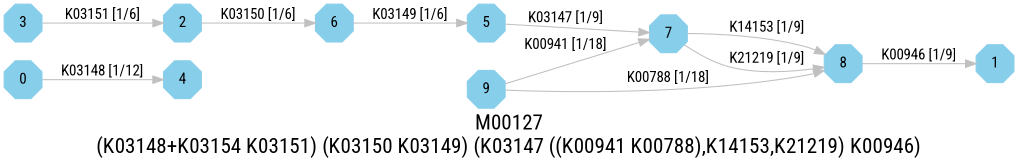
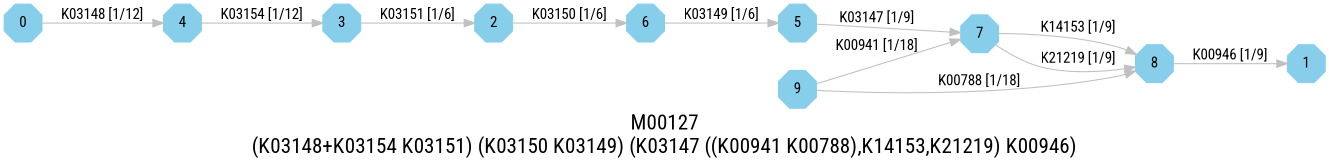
none -> (257, 23)
